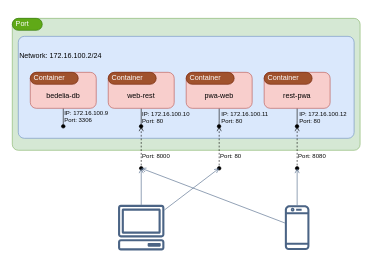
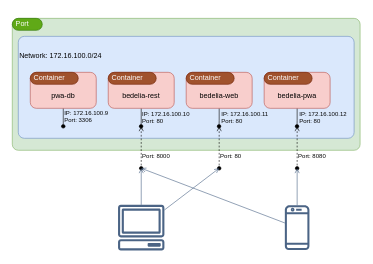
(63, 55) -> (63, 55)
(63, 96) -> (63, 96)
(141, 96) -> (141, 96)
(219, 96) -> (219, 96)
(297, 96) -> (297, 96)
